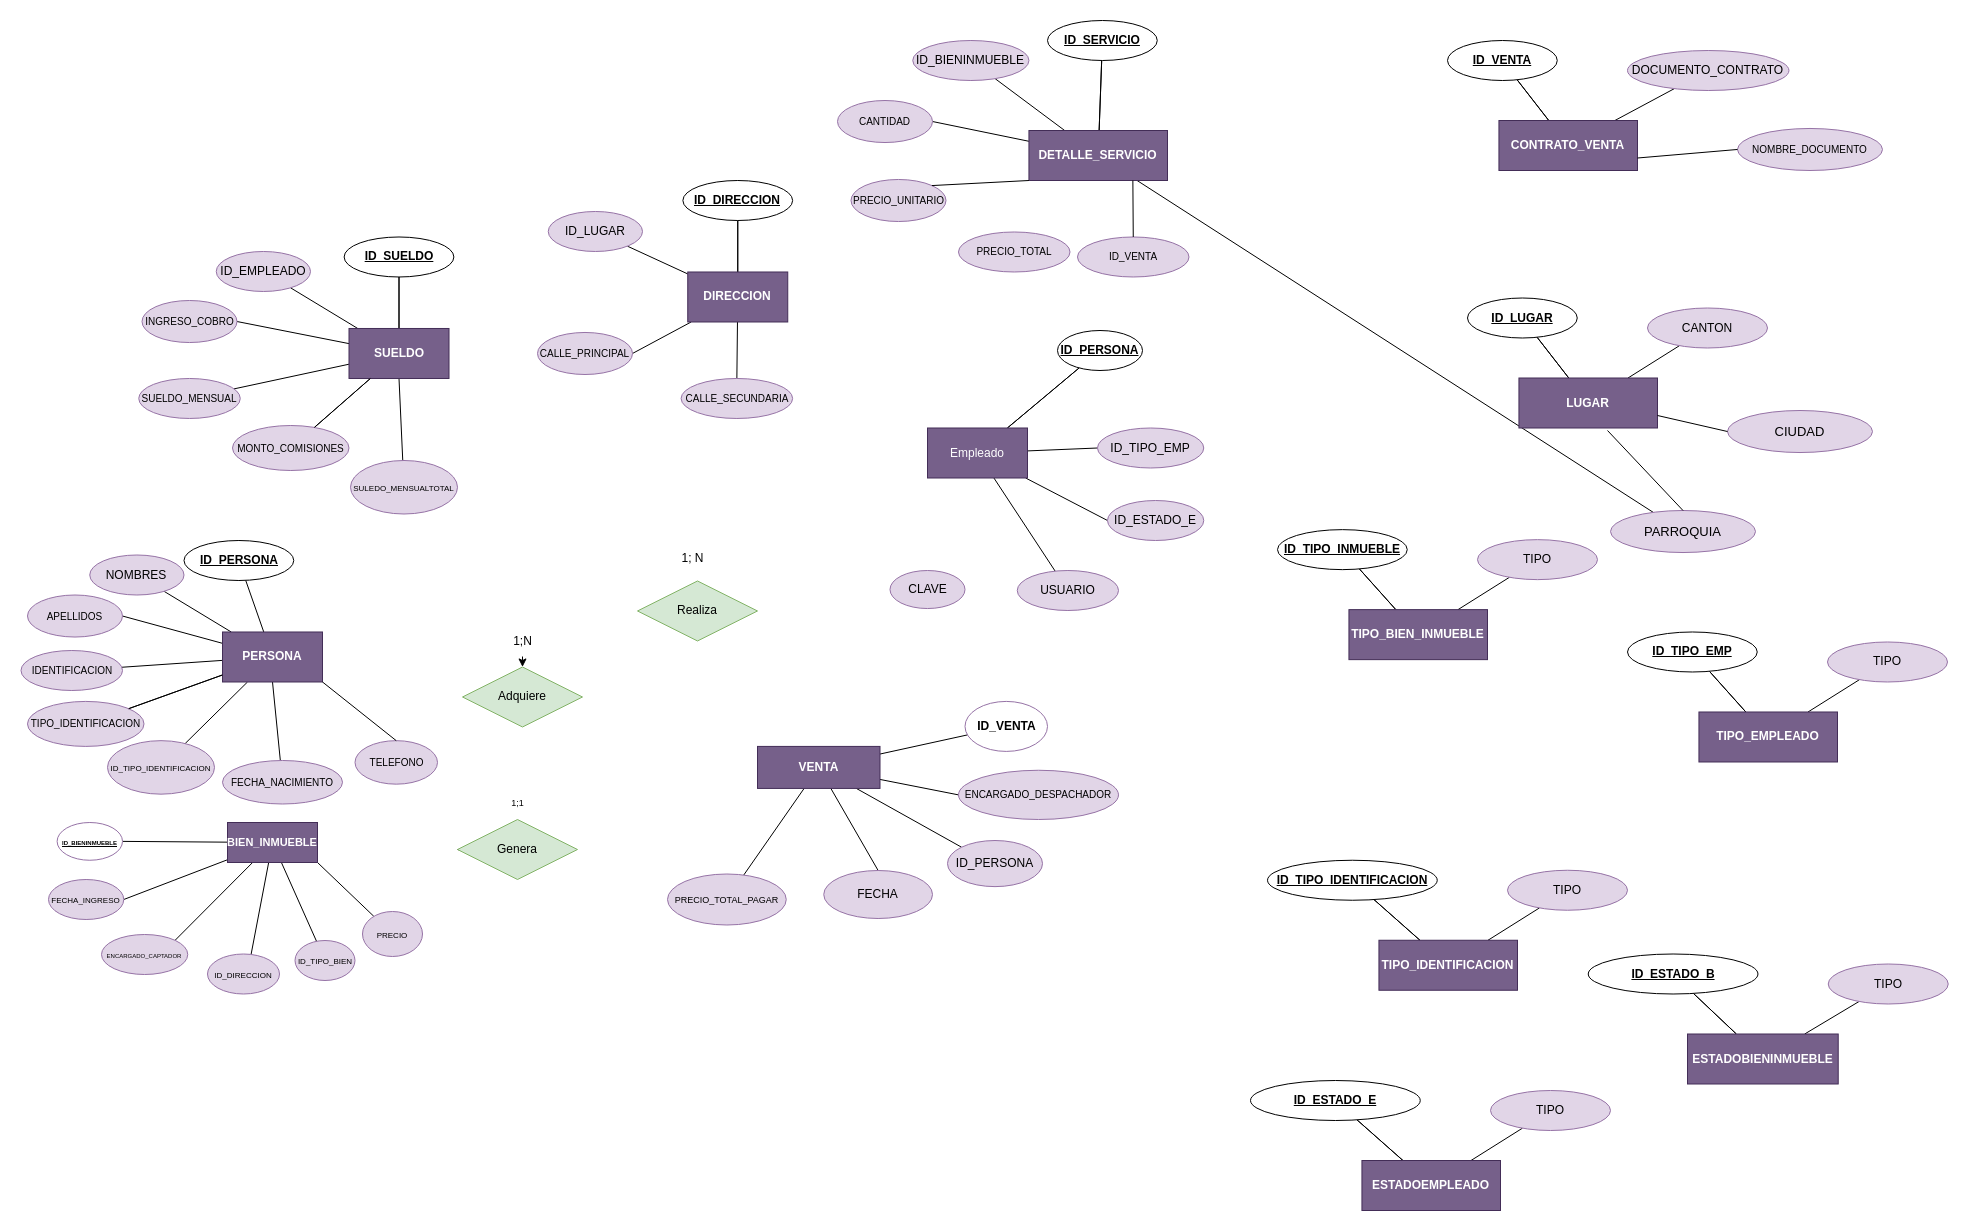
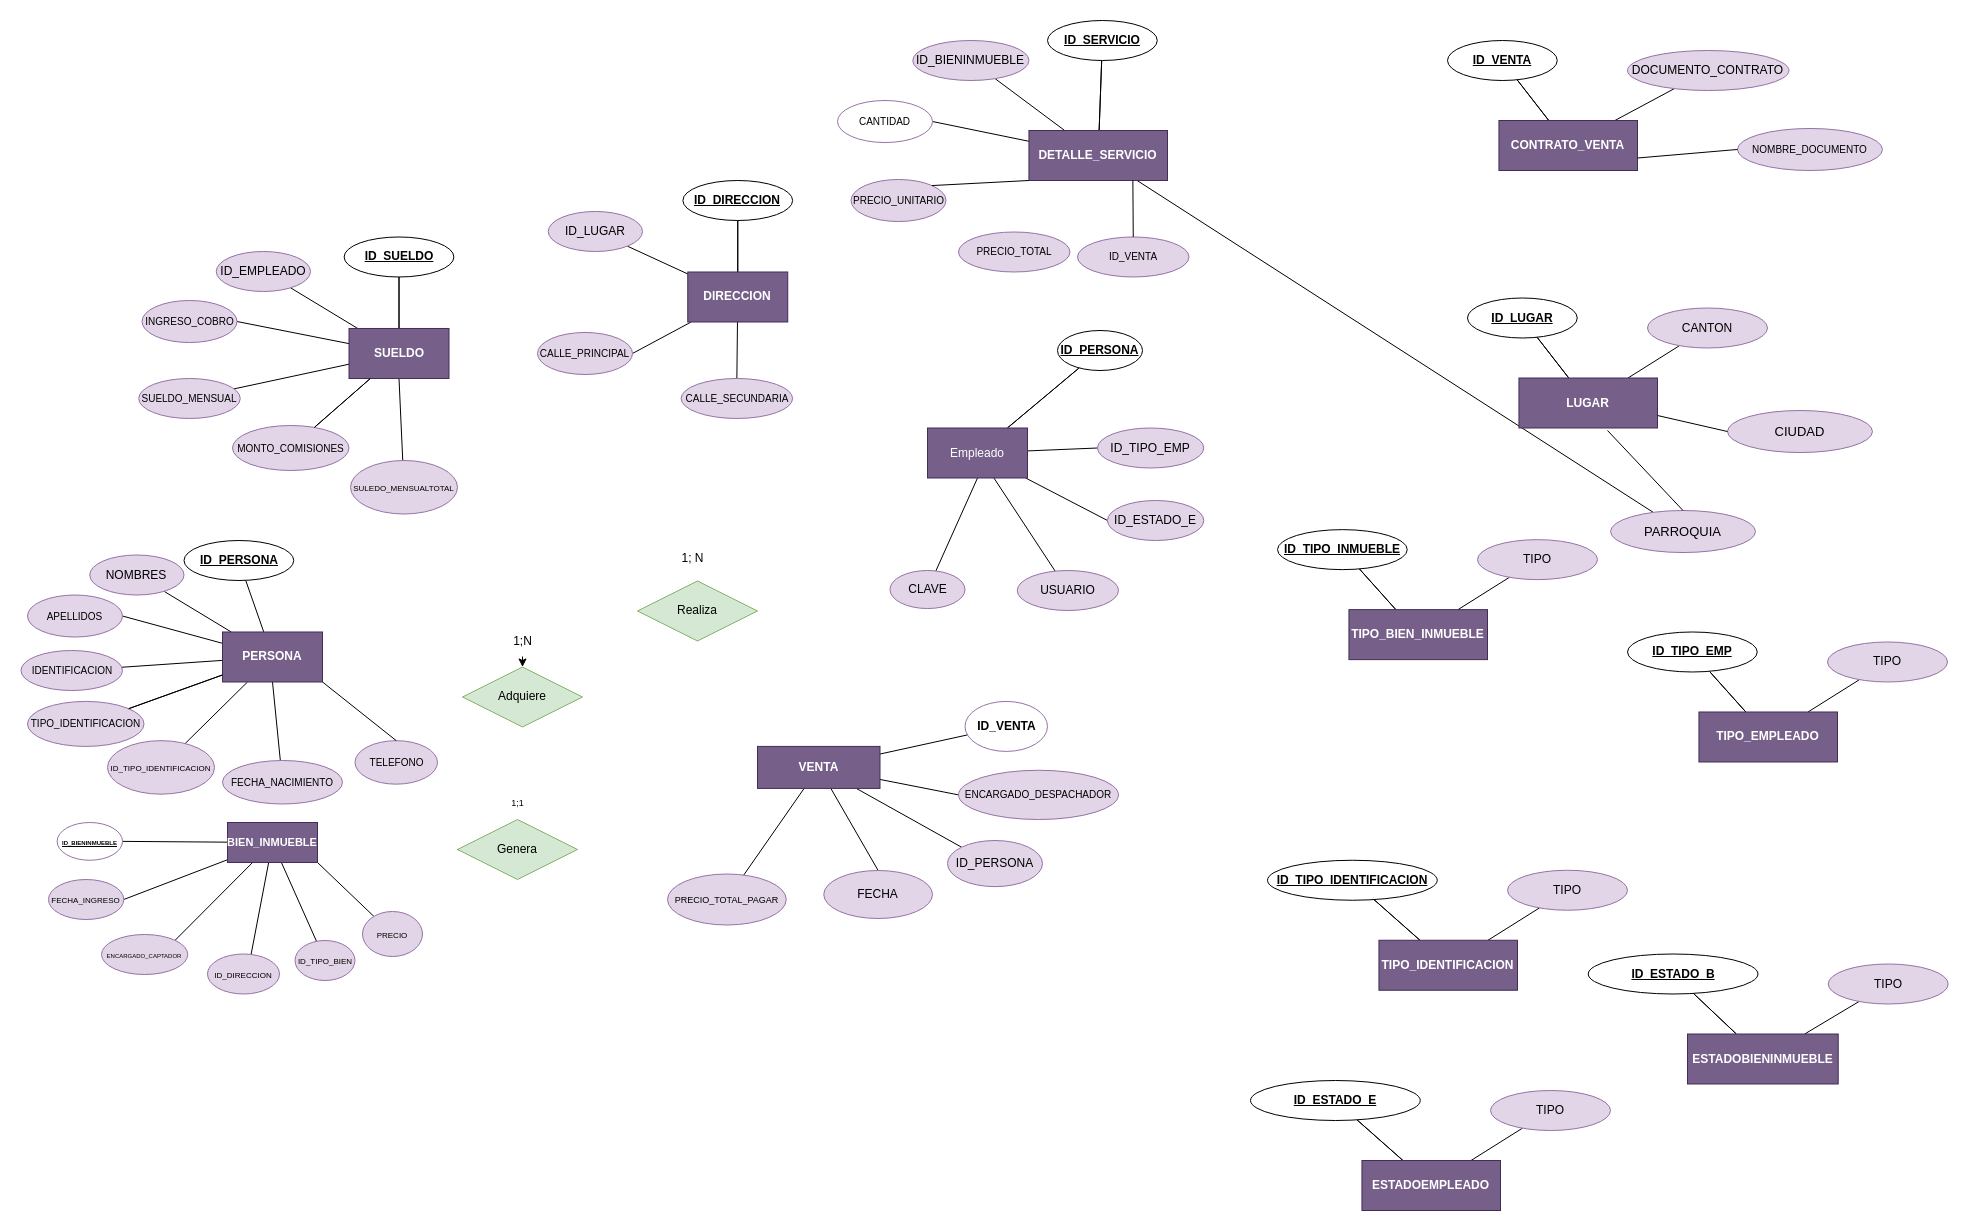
(885, 122) -> (885, 122)
none -> (957, 524)
